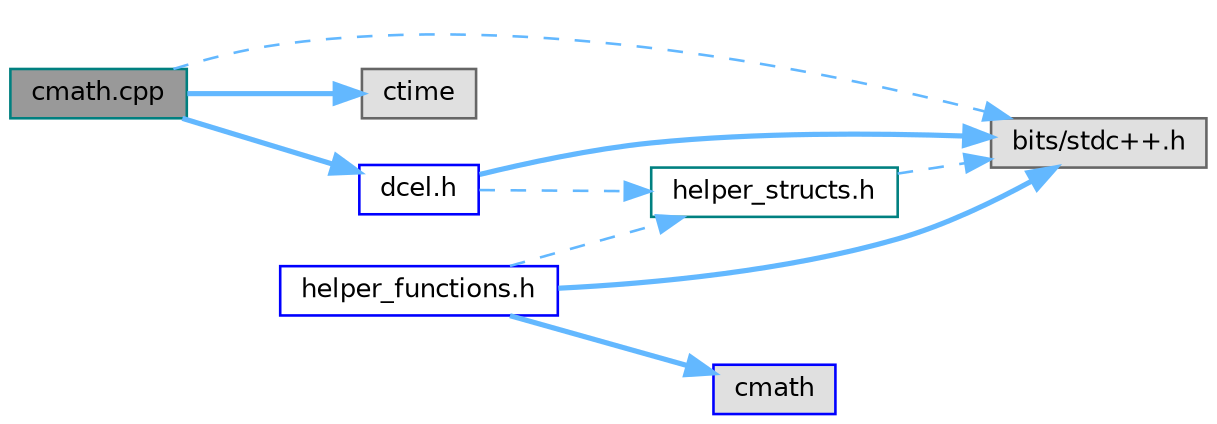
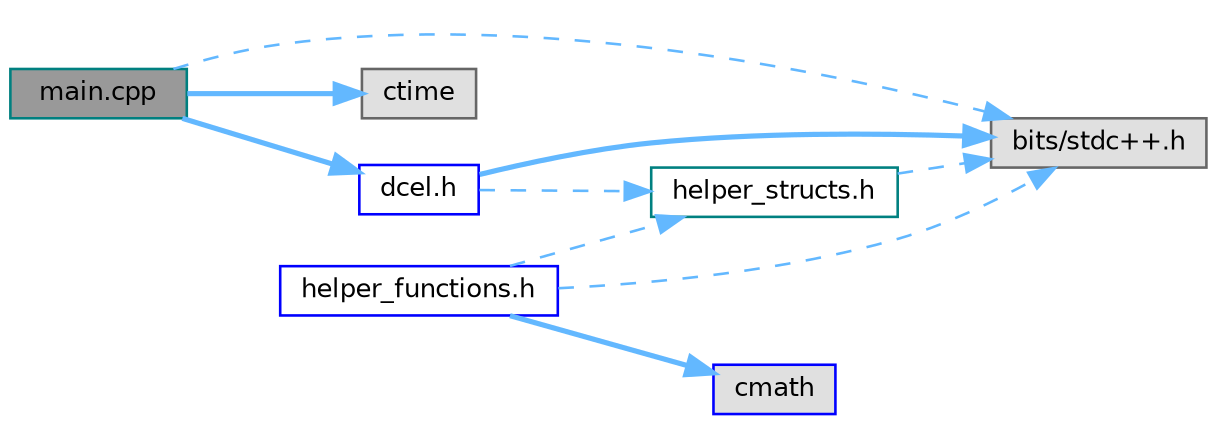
(99, 94) -> (99, 94)
(802, 261) -> (802, 261)
